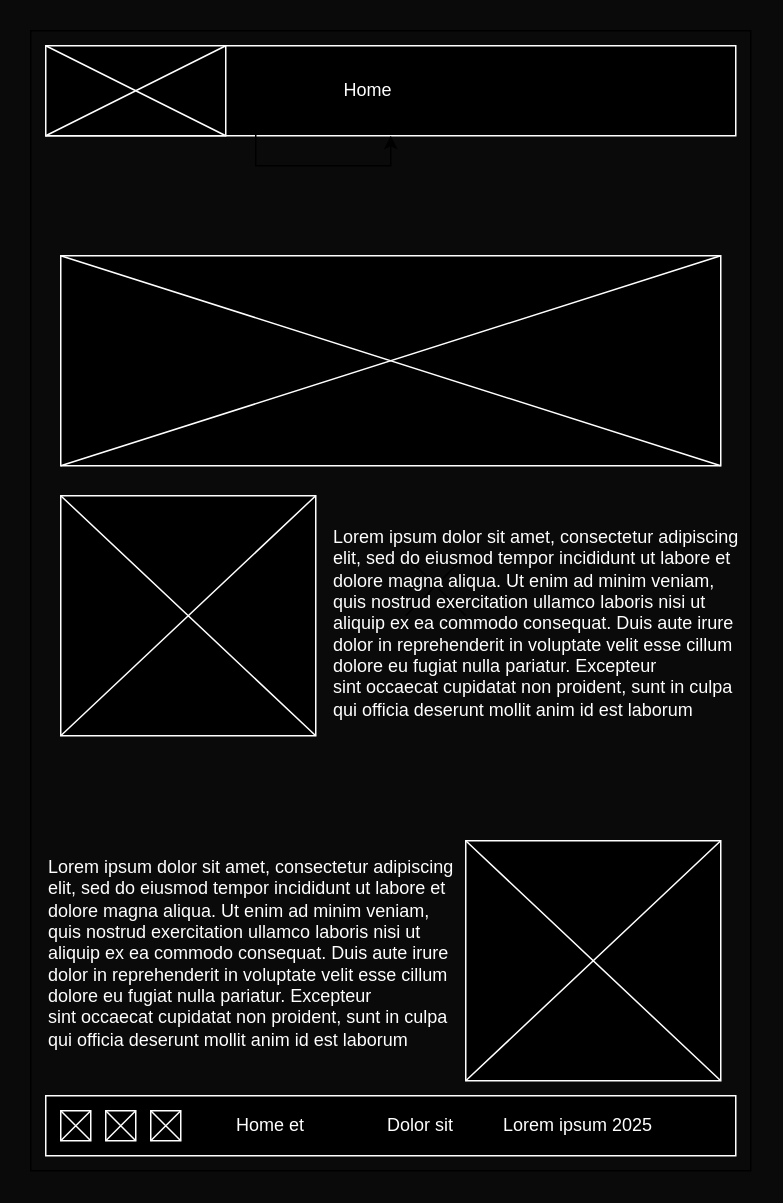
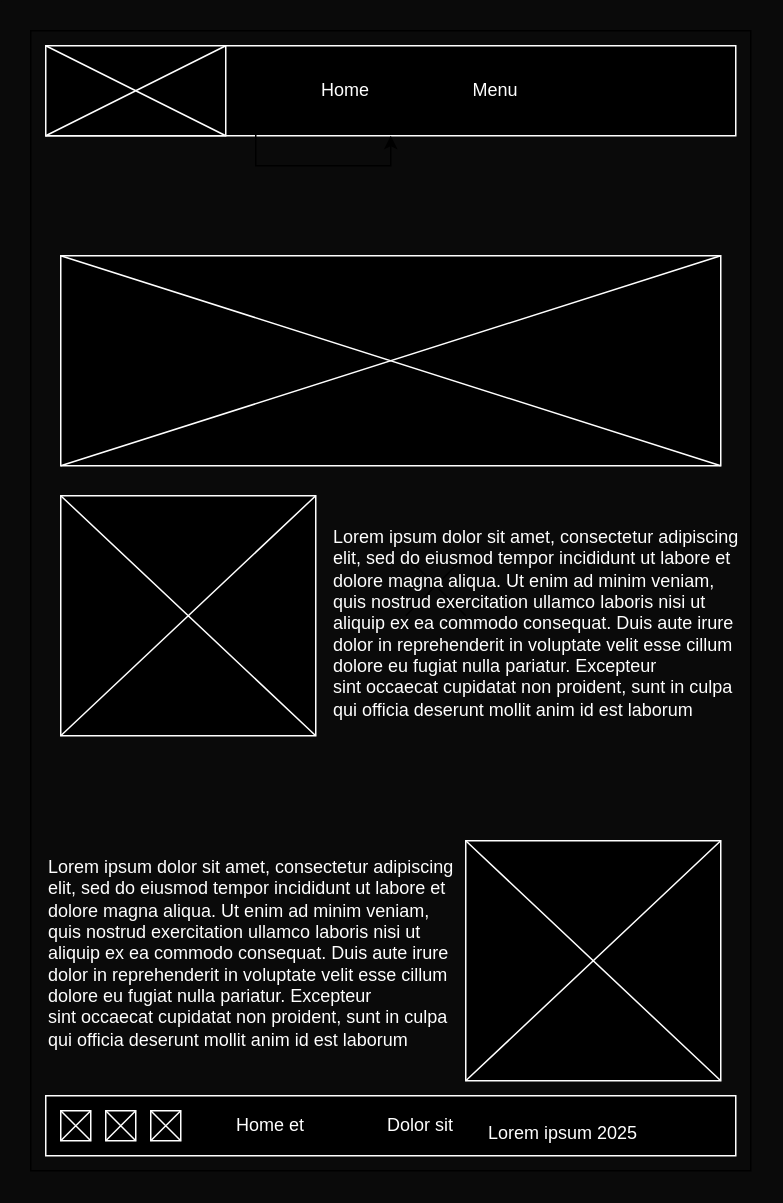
(368, 91) -> (346, 91)
none -> (496, 91)
(578, 1126) -> (563, 1133)
